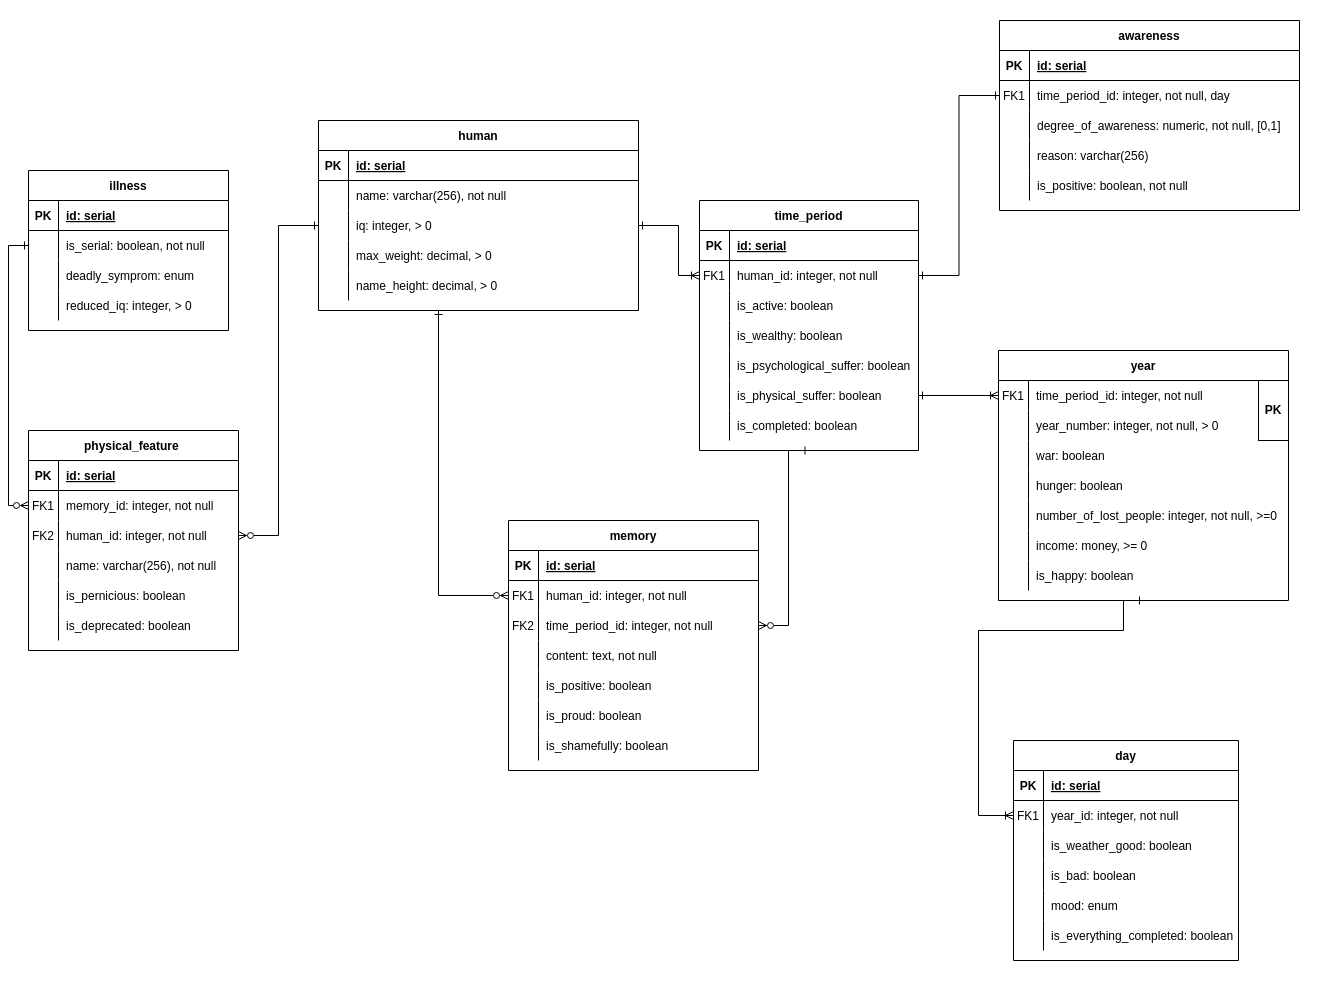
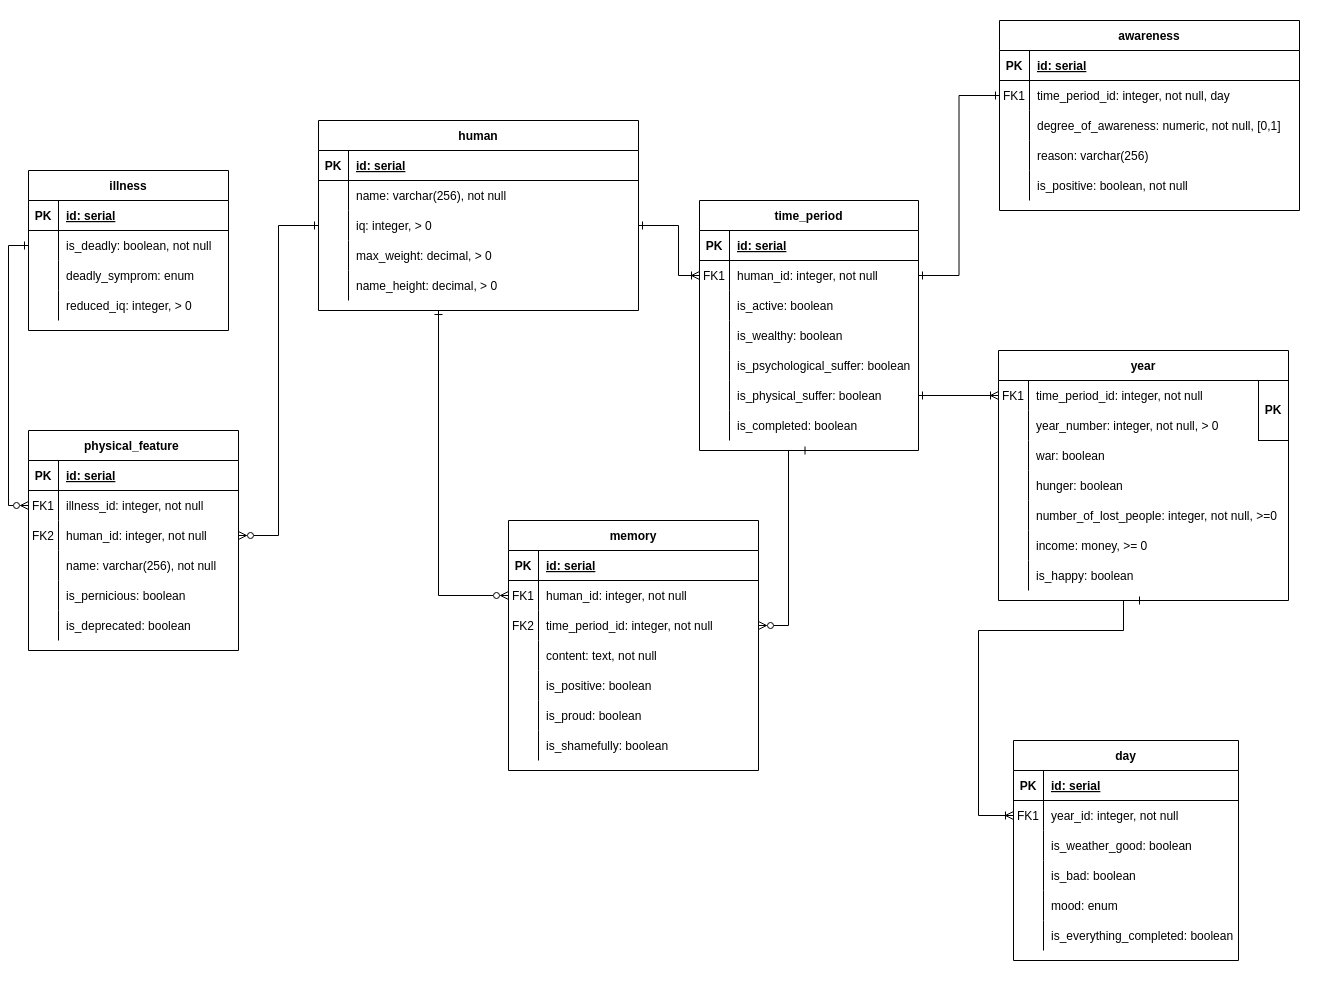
(143, 246) -> (144, 246)
(146, 506) -> (145, 506)
